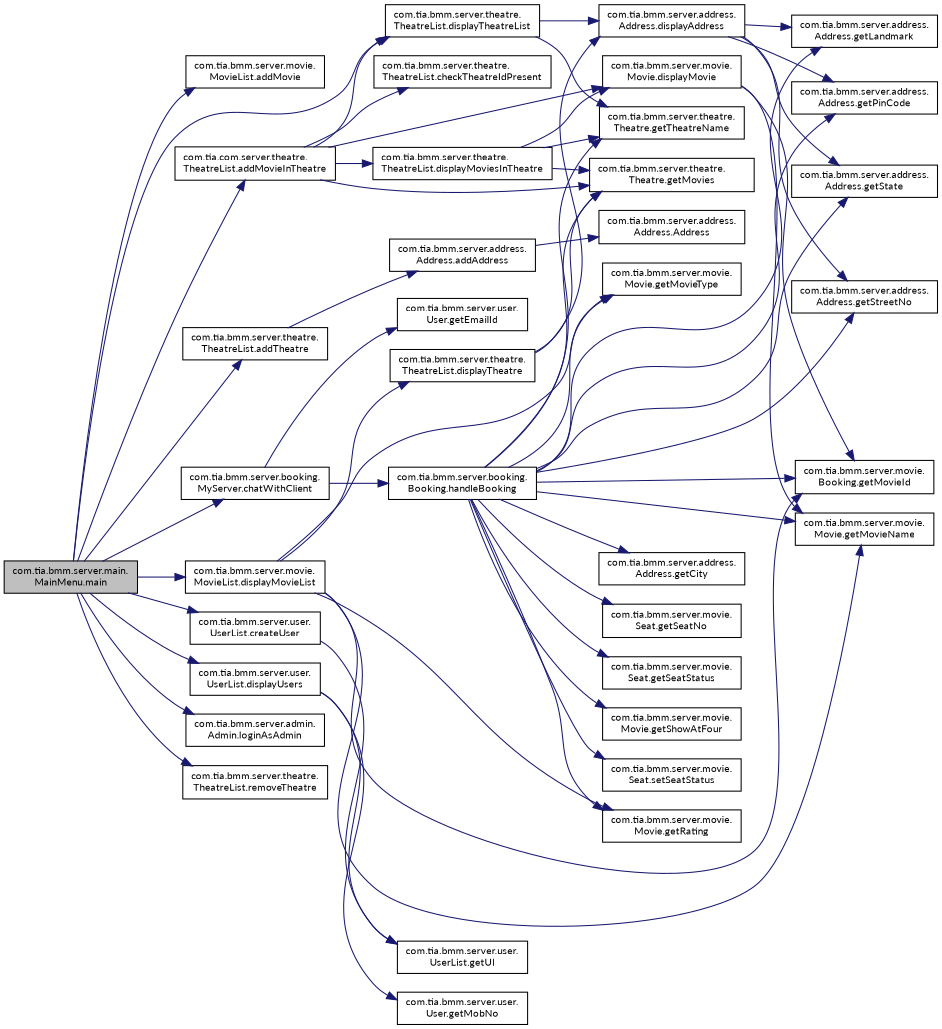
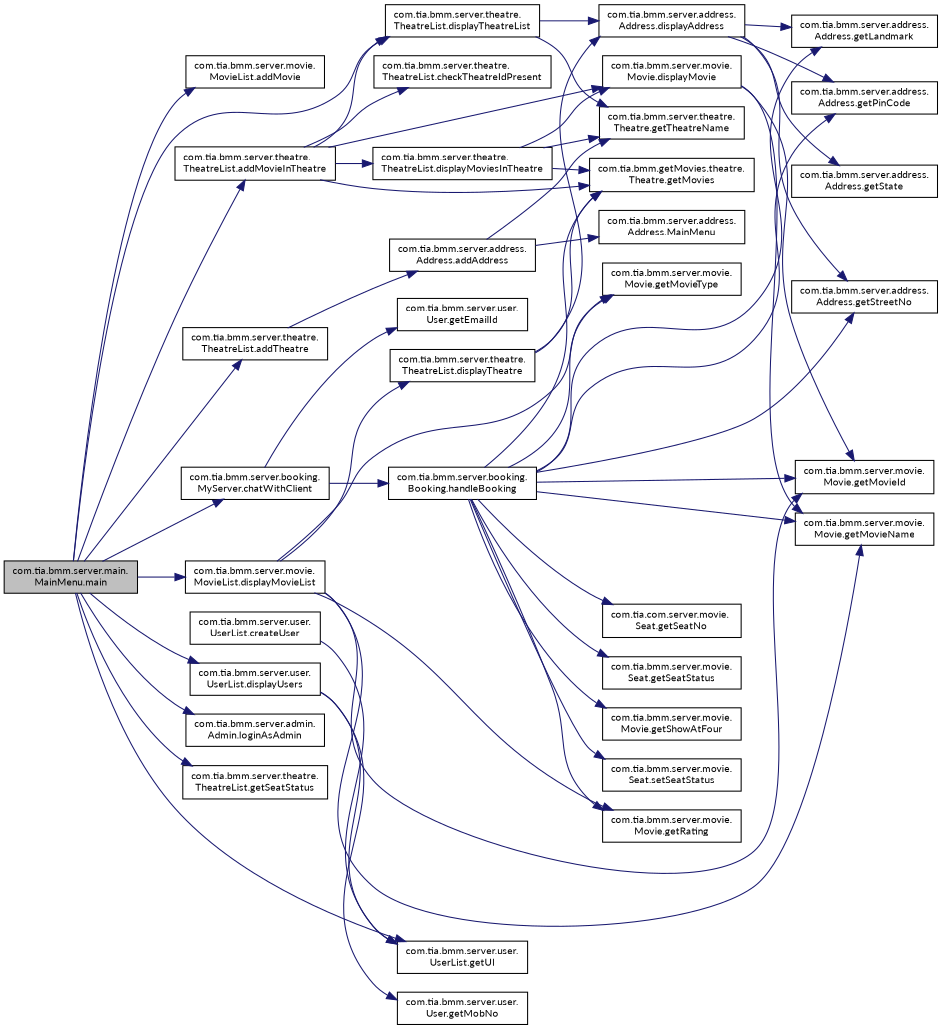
(255, 164) -> (255, 164)
(672, 175) -> (672, 175)
(672, 227) -> (672, 227)
(559, 235) -> (543, 196)
(736, 393) -> none
(865, 477) -> (865, 477)
(672, 569) -> none
(158, 601) -> (182, 815)
(672, 621) -> (672, 621)
(255, 782) -> (255, 782)
